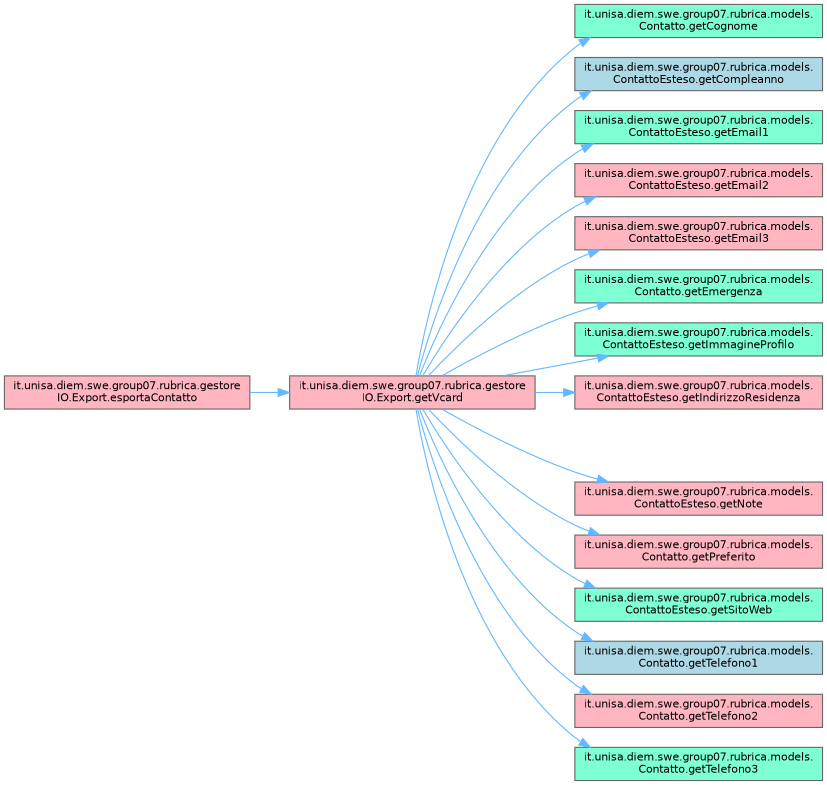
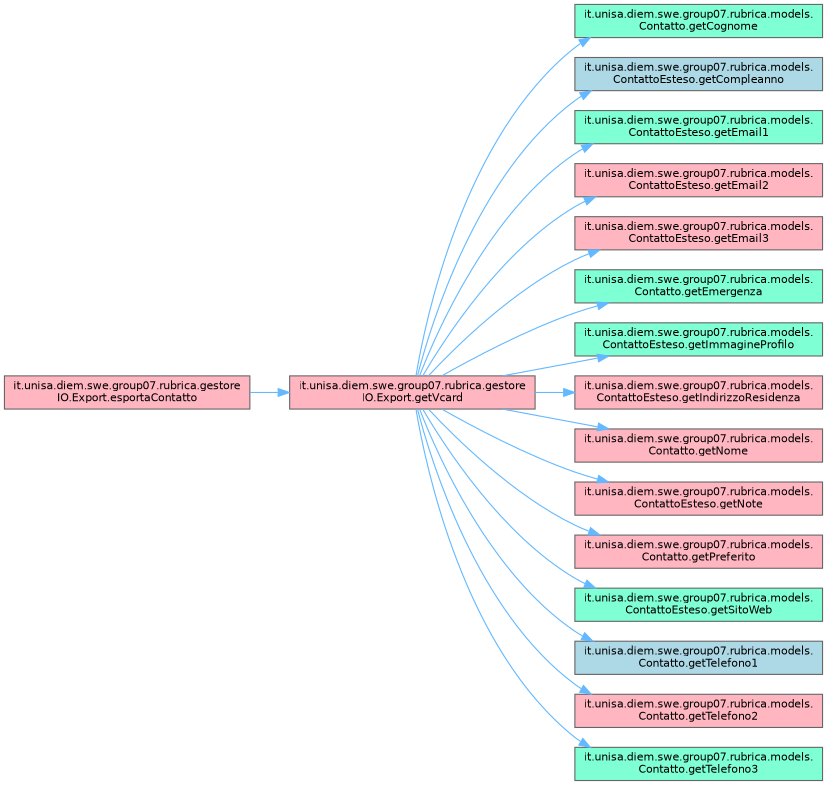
none -> (699, 446)
